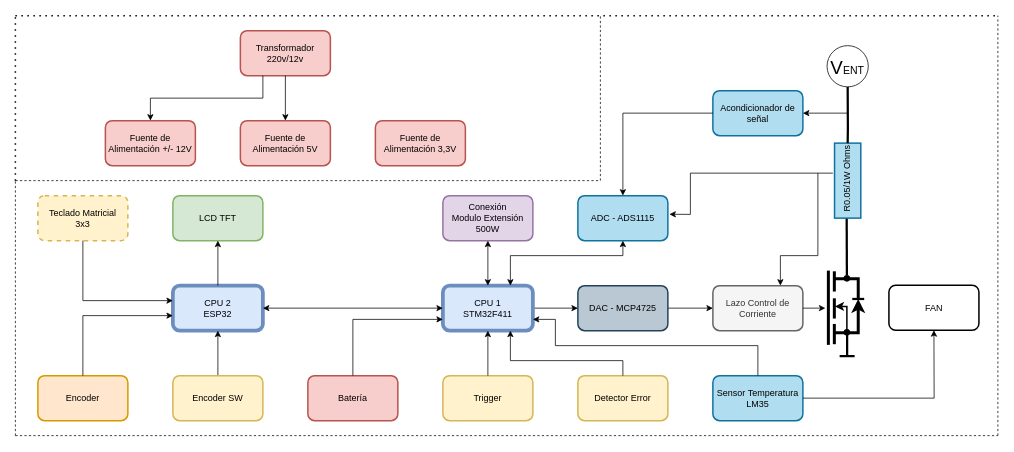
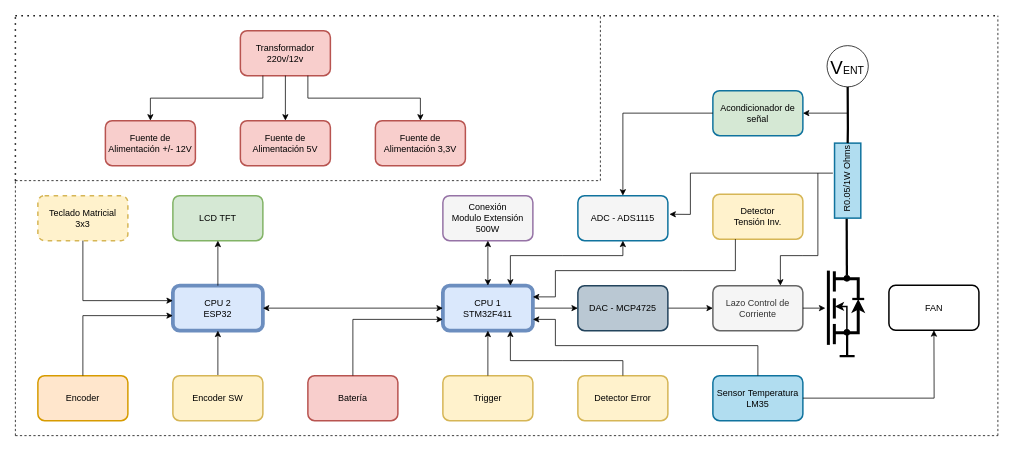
none -> (420, 105)
(758, 113) -> (758, 113)
none -> (758, 216)
(488, 218) -> (488, 218)
(623, 218) -> (623, 218)
none -> (647, 270)
